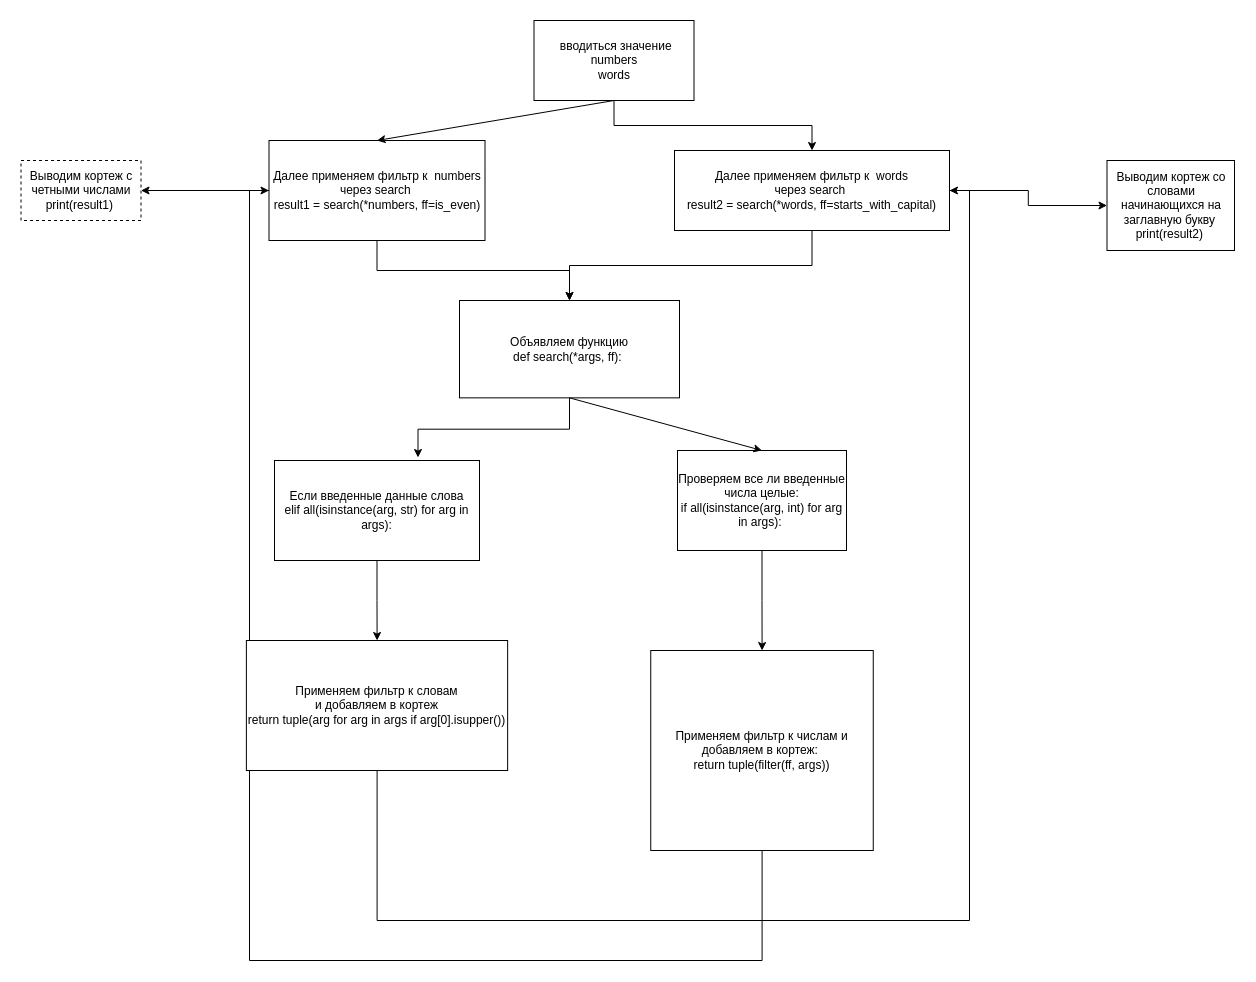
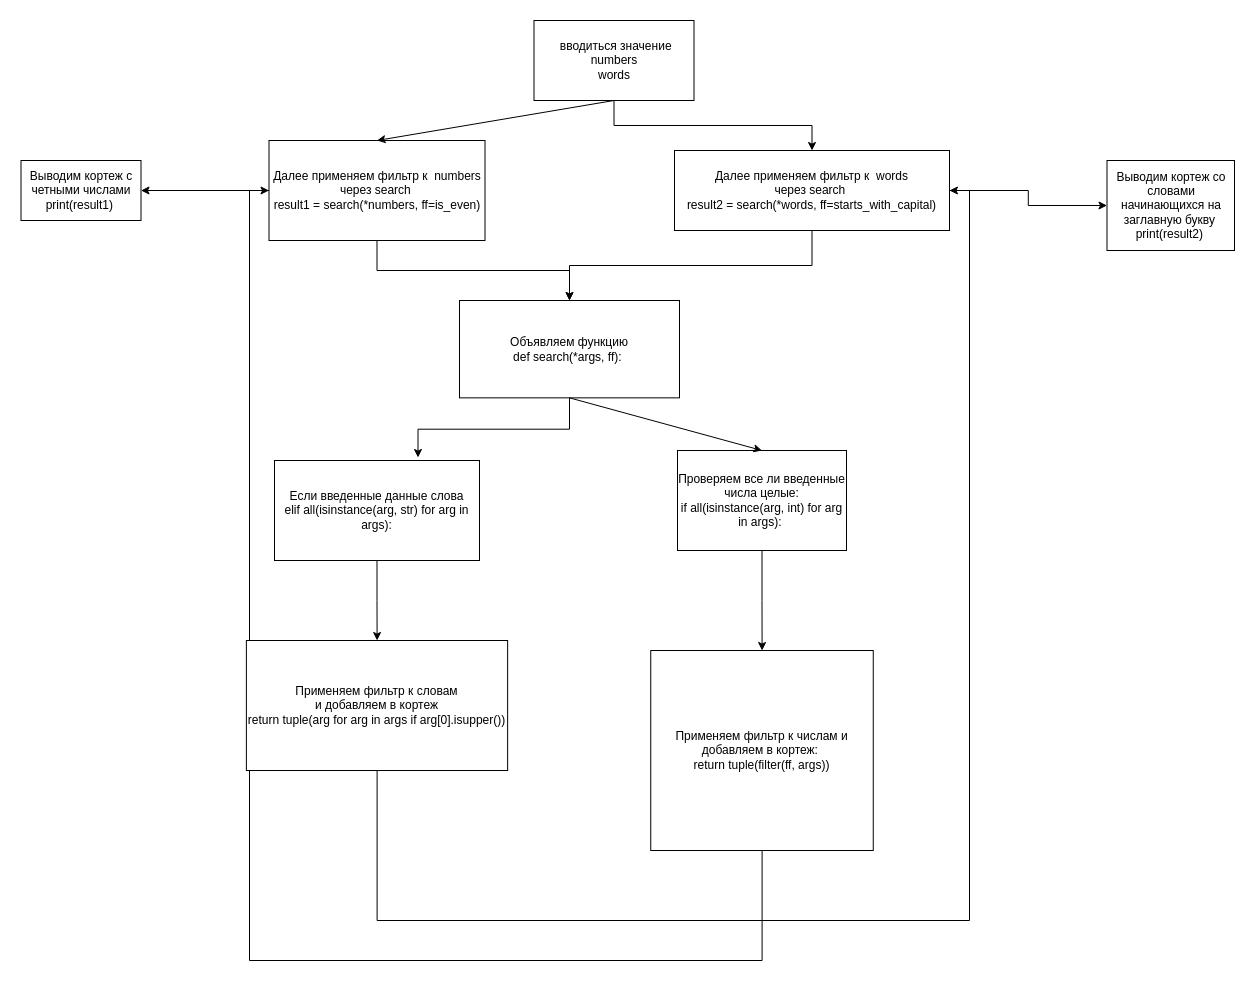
(81, 191) -> (81, 191)
